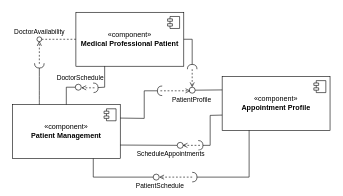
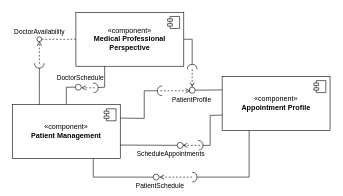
(130, 39) -> (130, 39)
